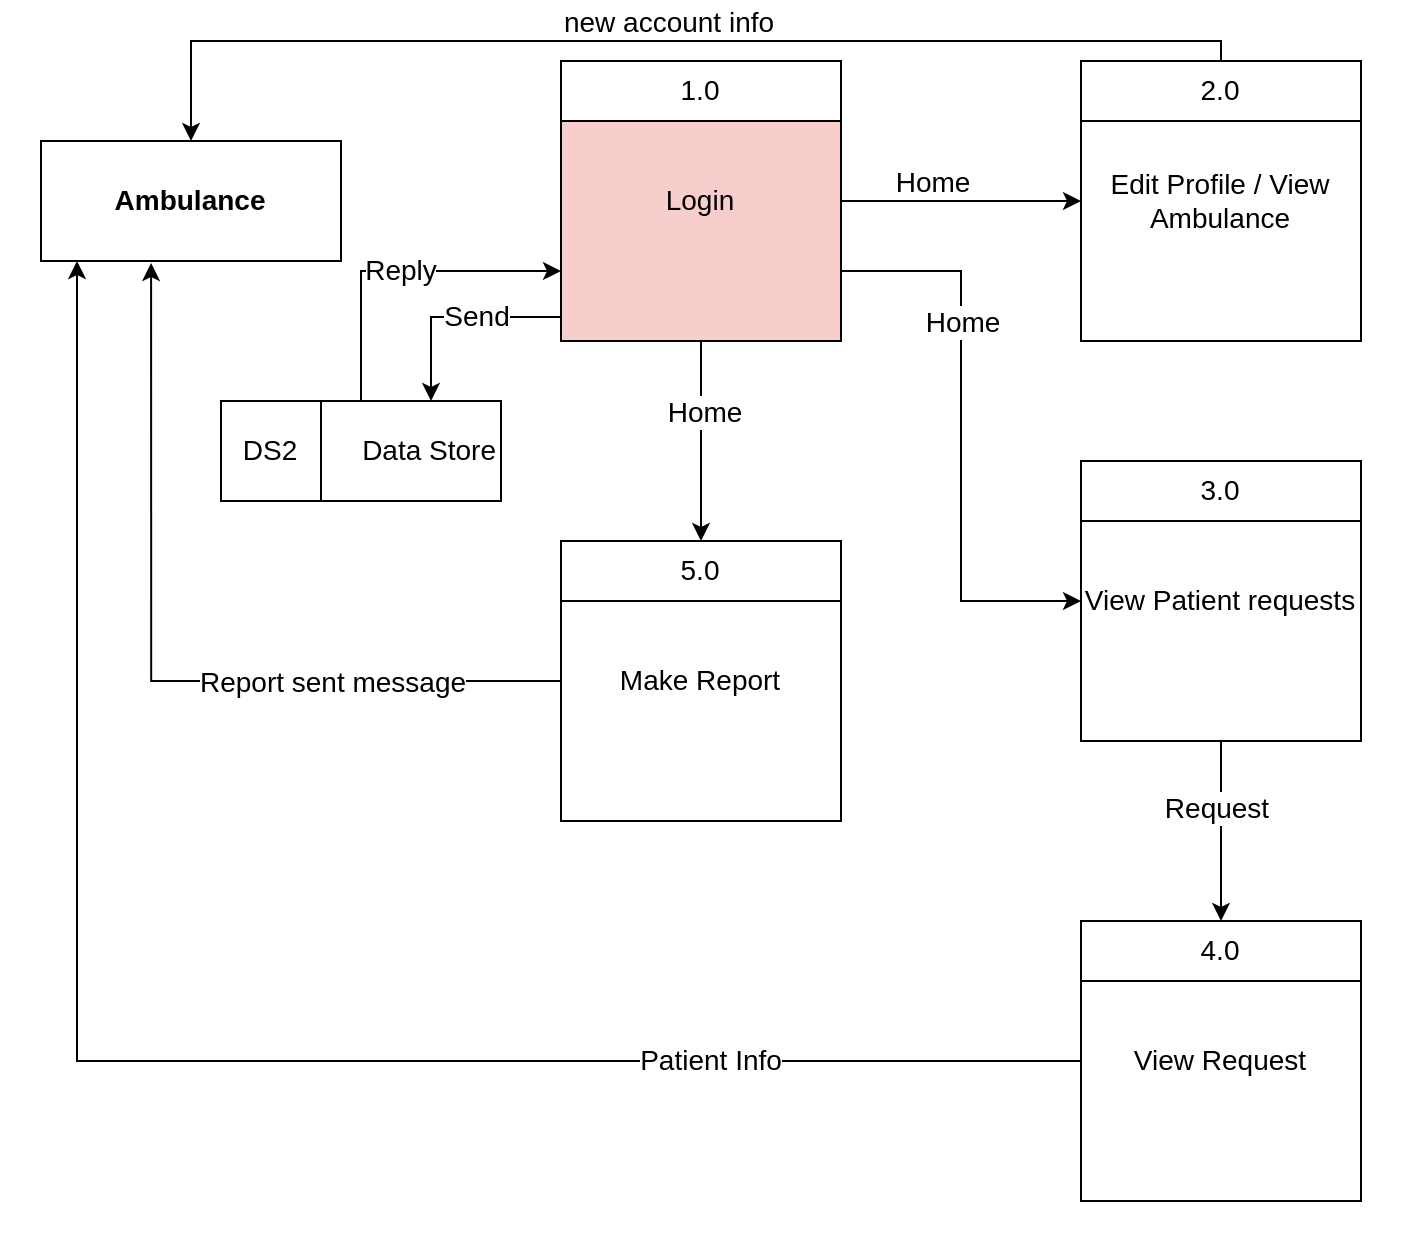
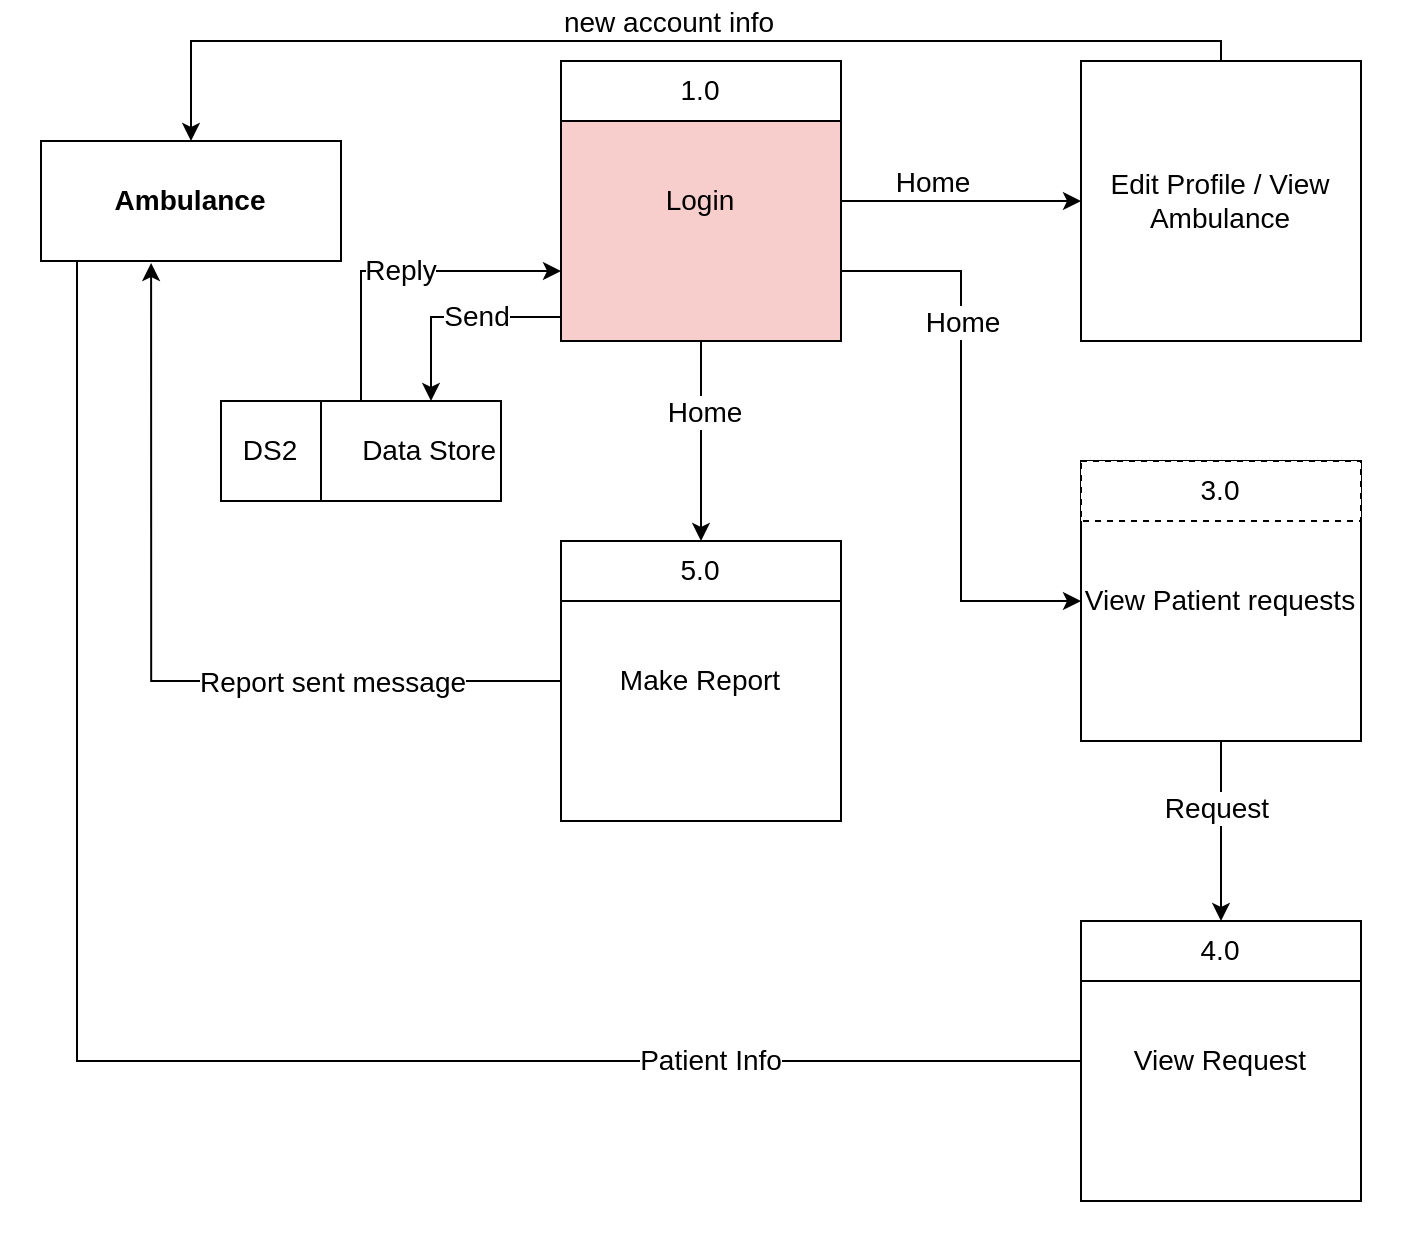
(1221, 91) -> none
(77, 276) -> (77, 270)
(1221, 491) -> (1221, 491)
